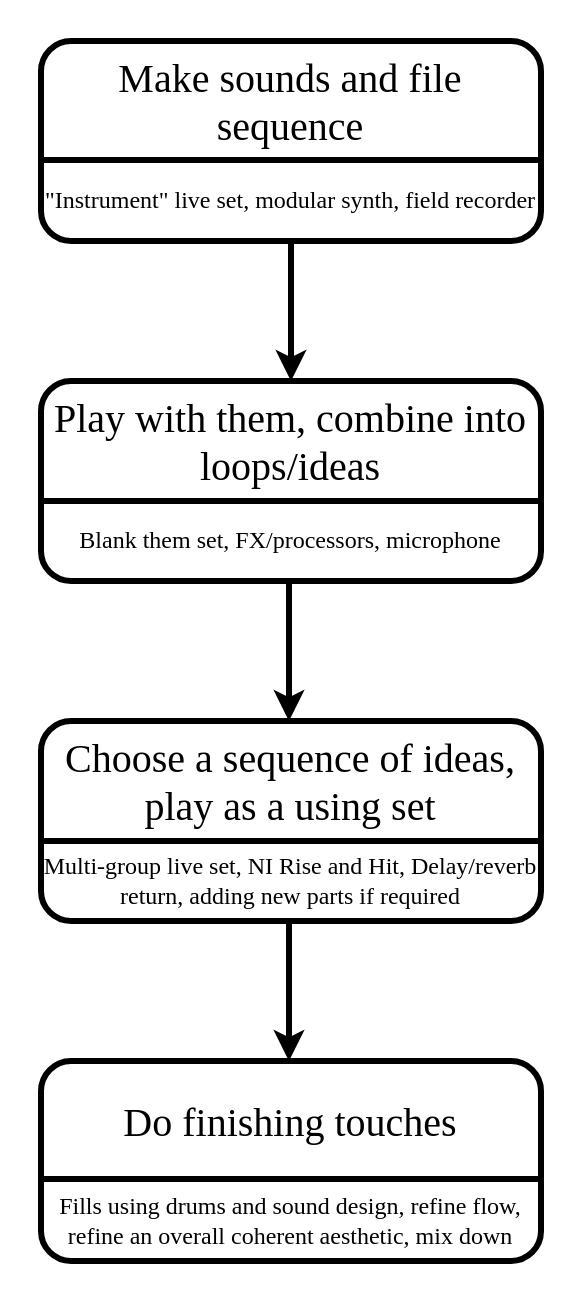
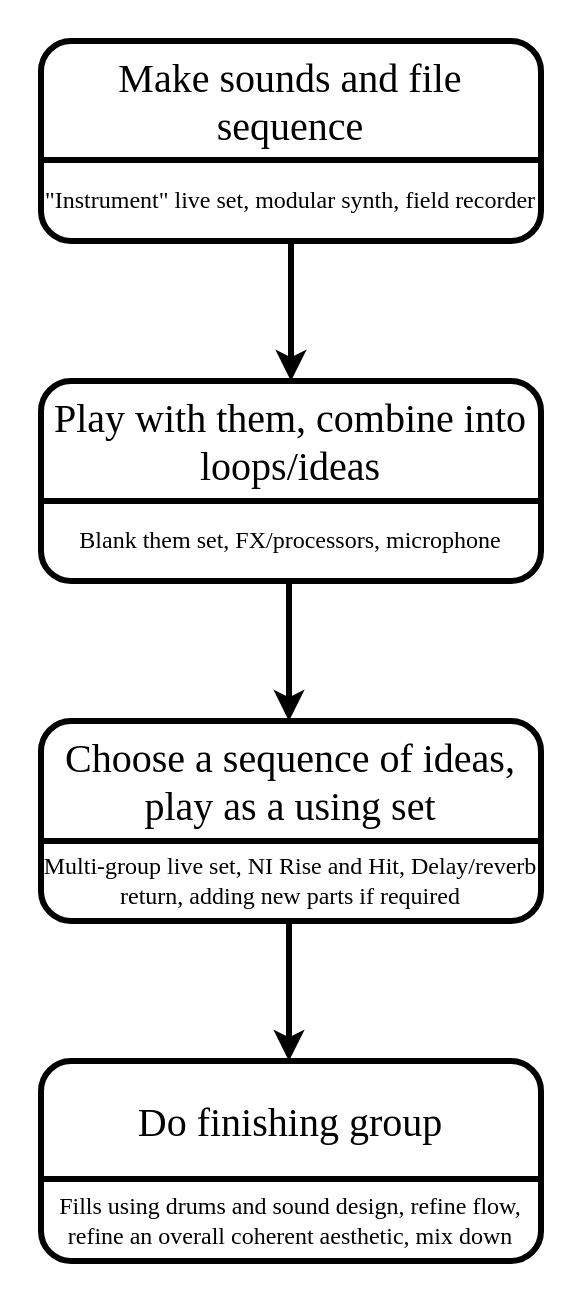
(291, 1121) -> (291, 1121)
